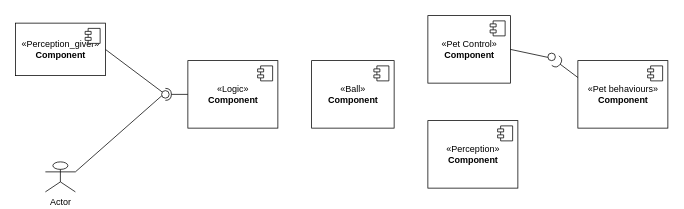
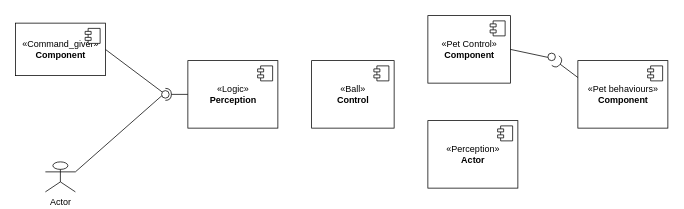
(61, 49) -> (61, 49)
(233, 94) -> (233, 94)
(353, 94) -> (353, 94)
(473, 154) -> (473, 154)
